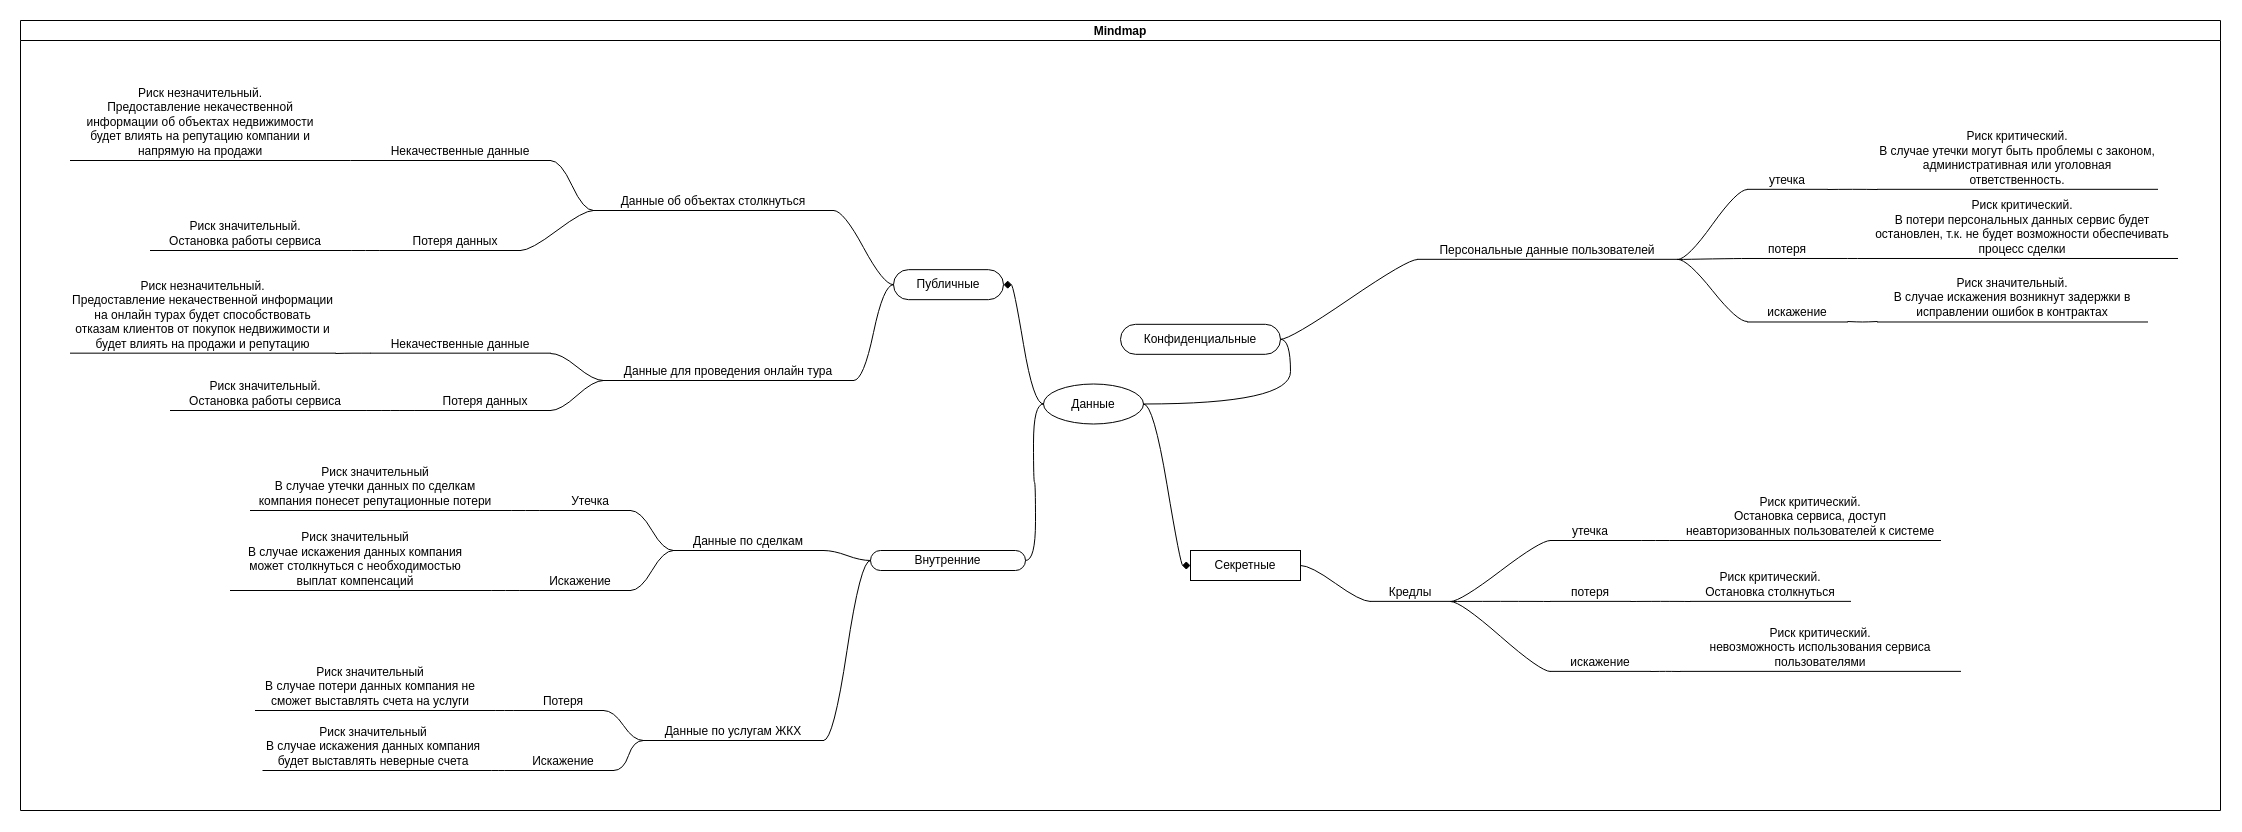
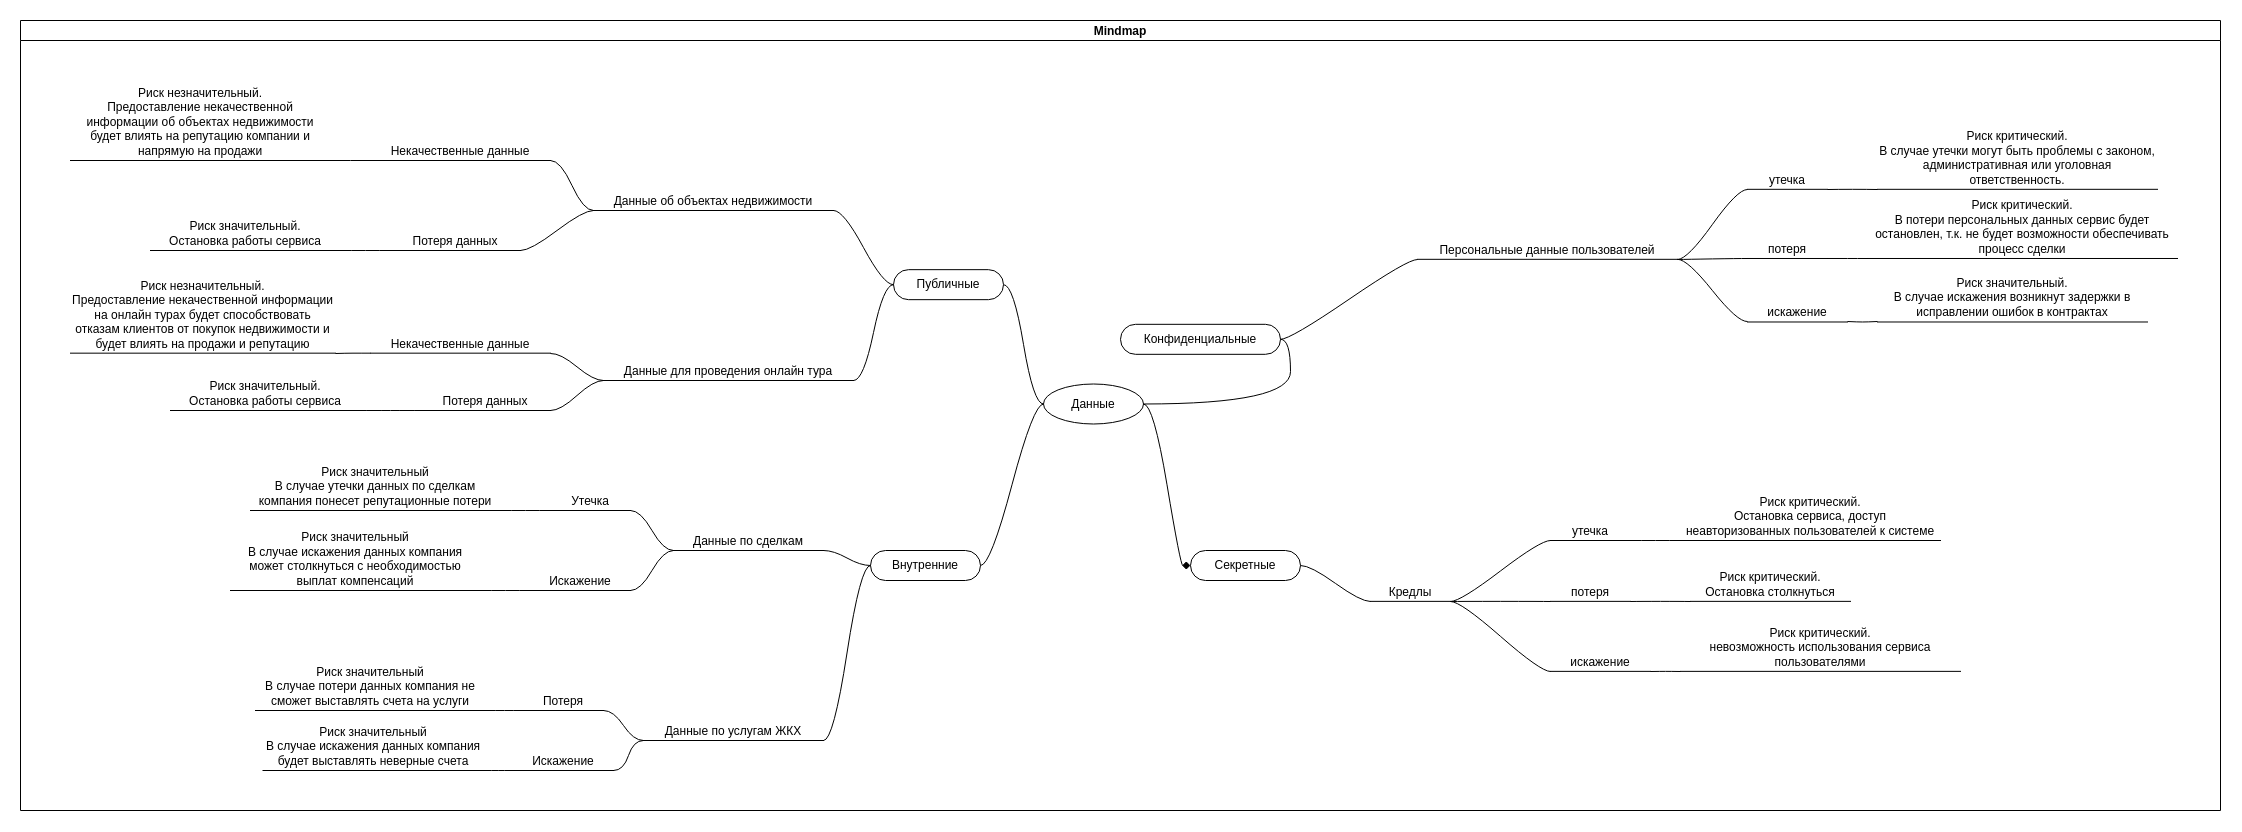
(714, 200) -> (714, 200)
(1016, 301) -> (1014, 301)
(948, 561) -> (926, 566)
(1246, 566) -> (1246, 566)
